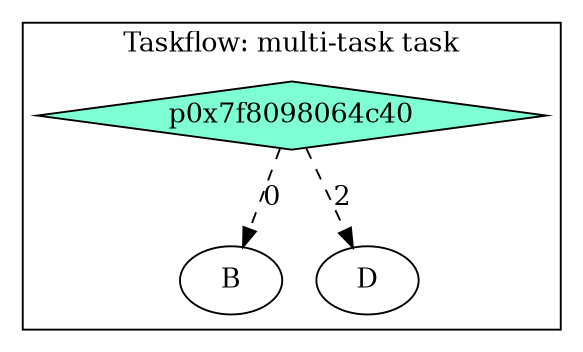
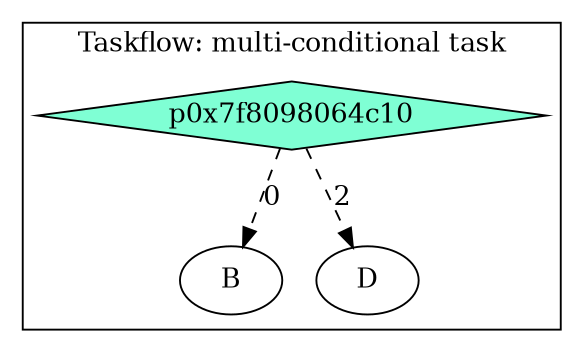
(292, 45) -> (292, 45)
(292, 116) -> (292, 116)
